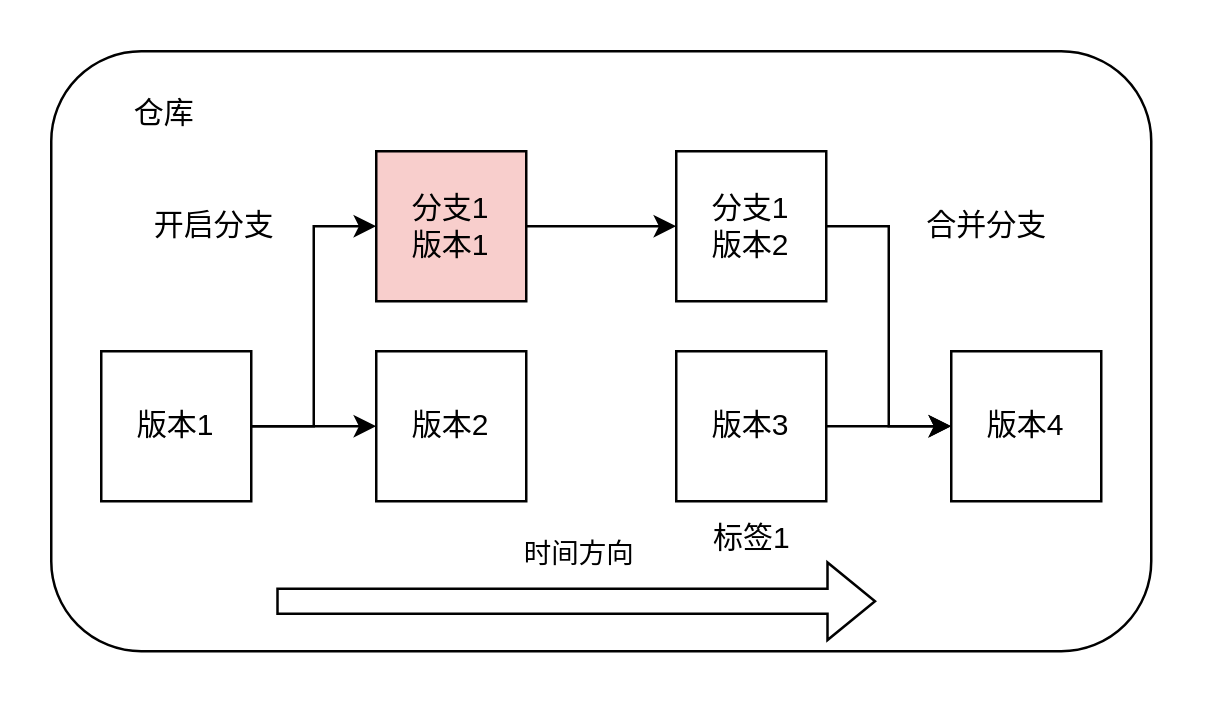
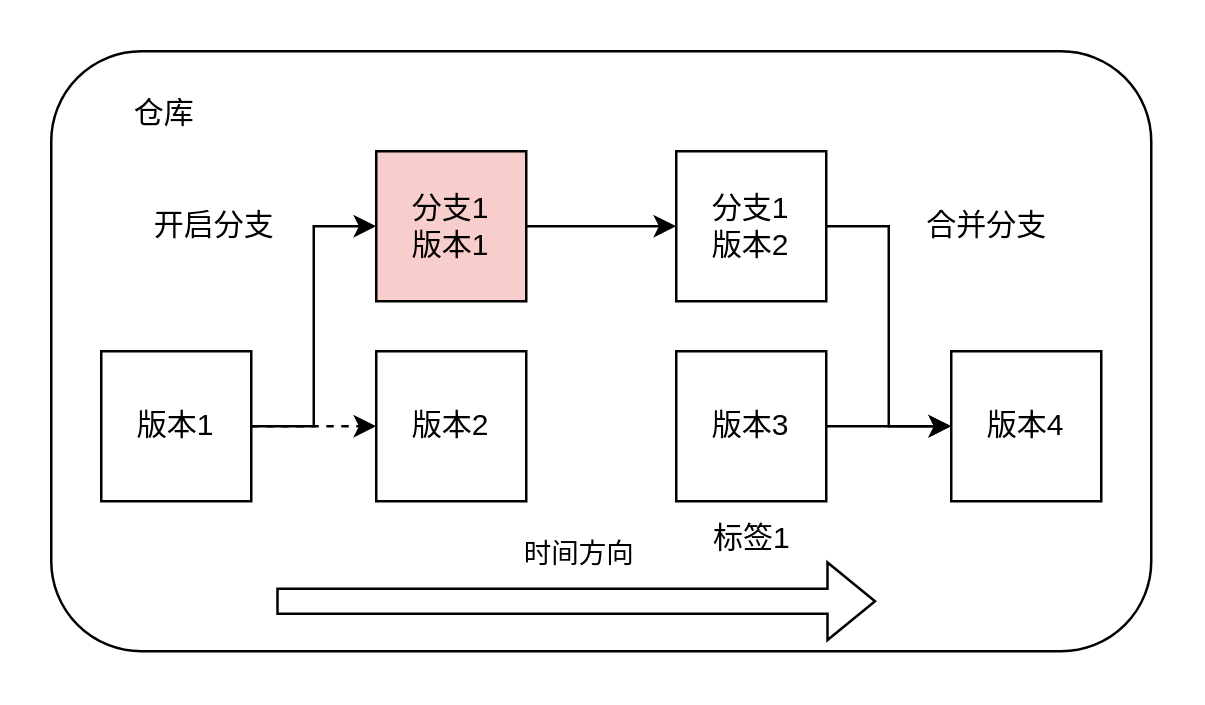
(337, 426) -> (337, 426)
